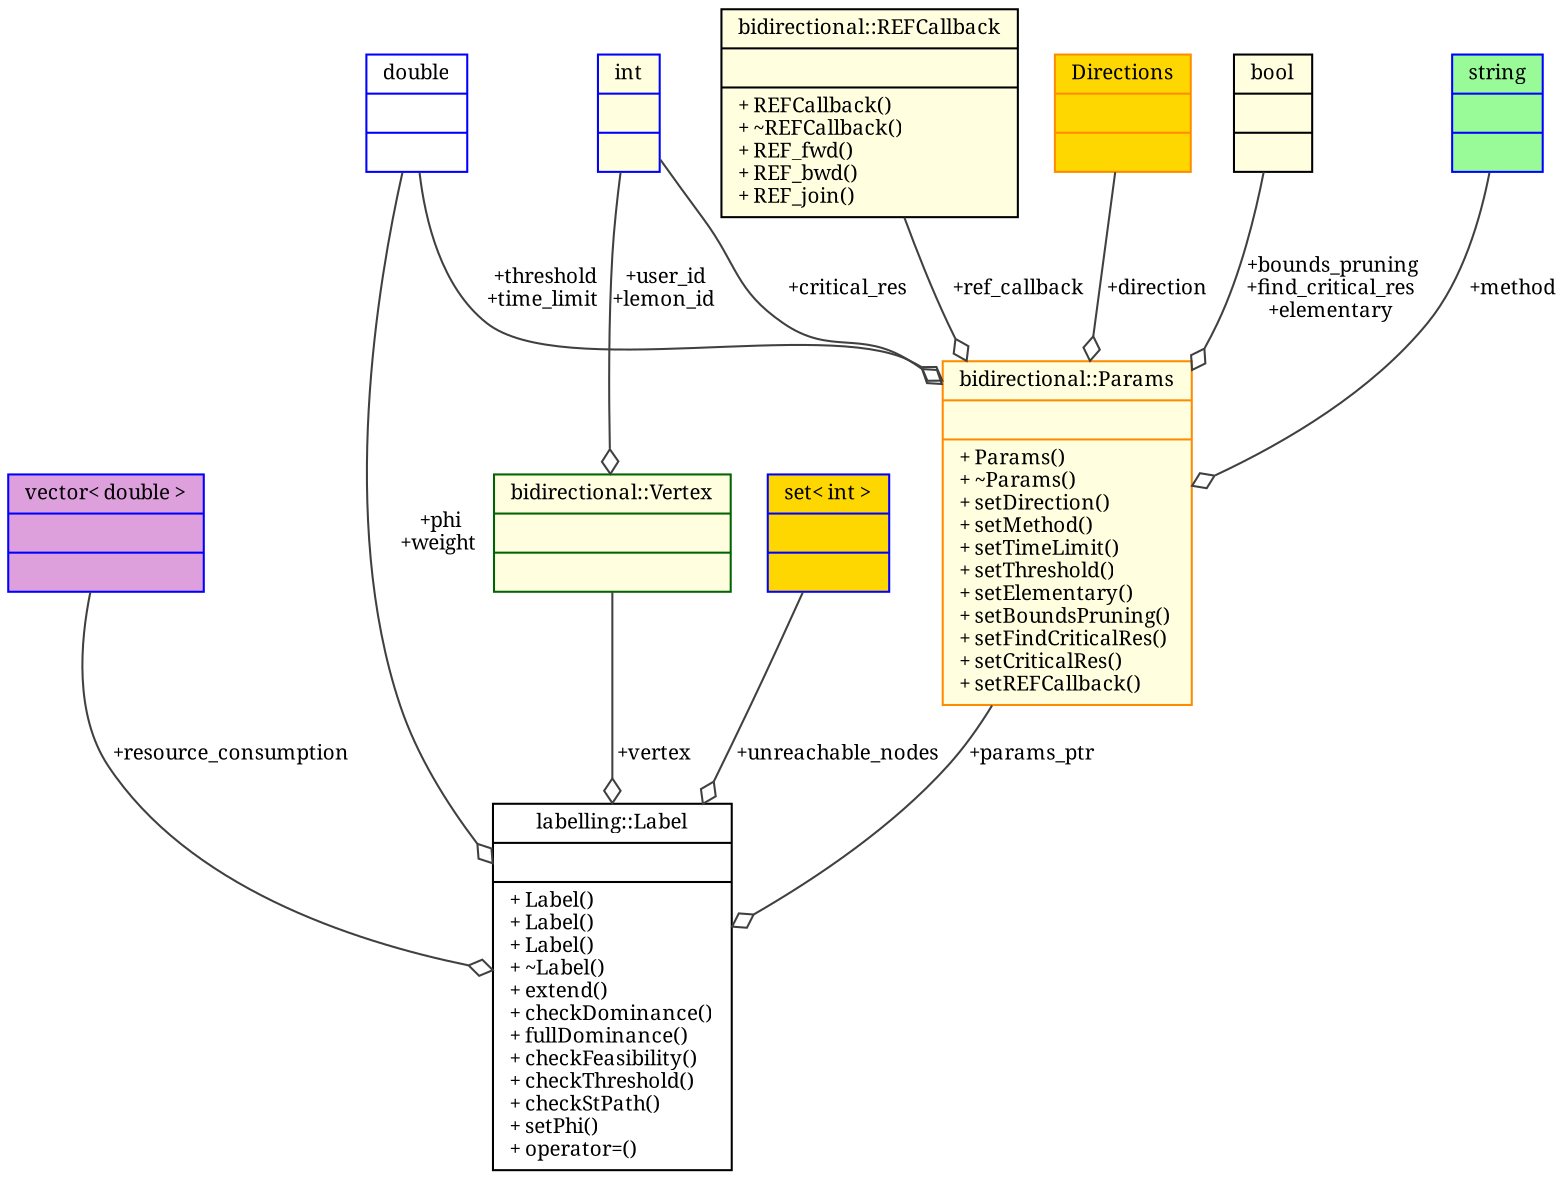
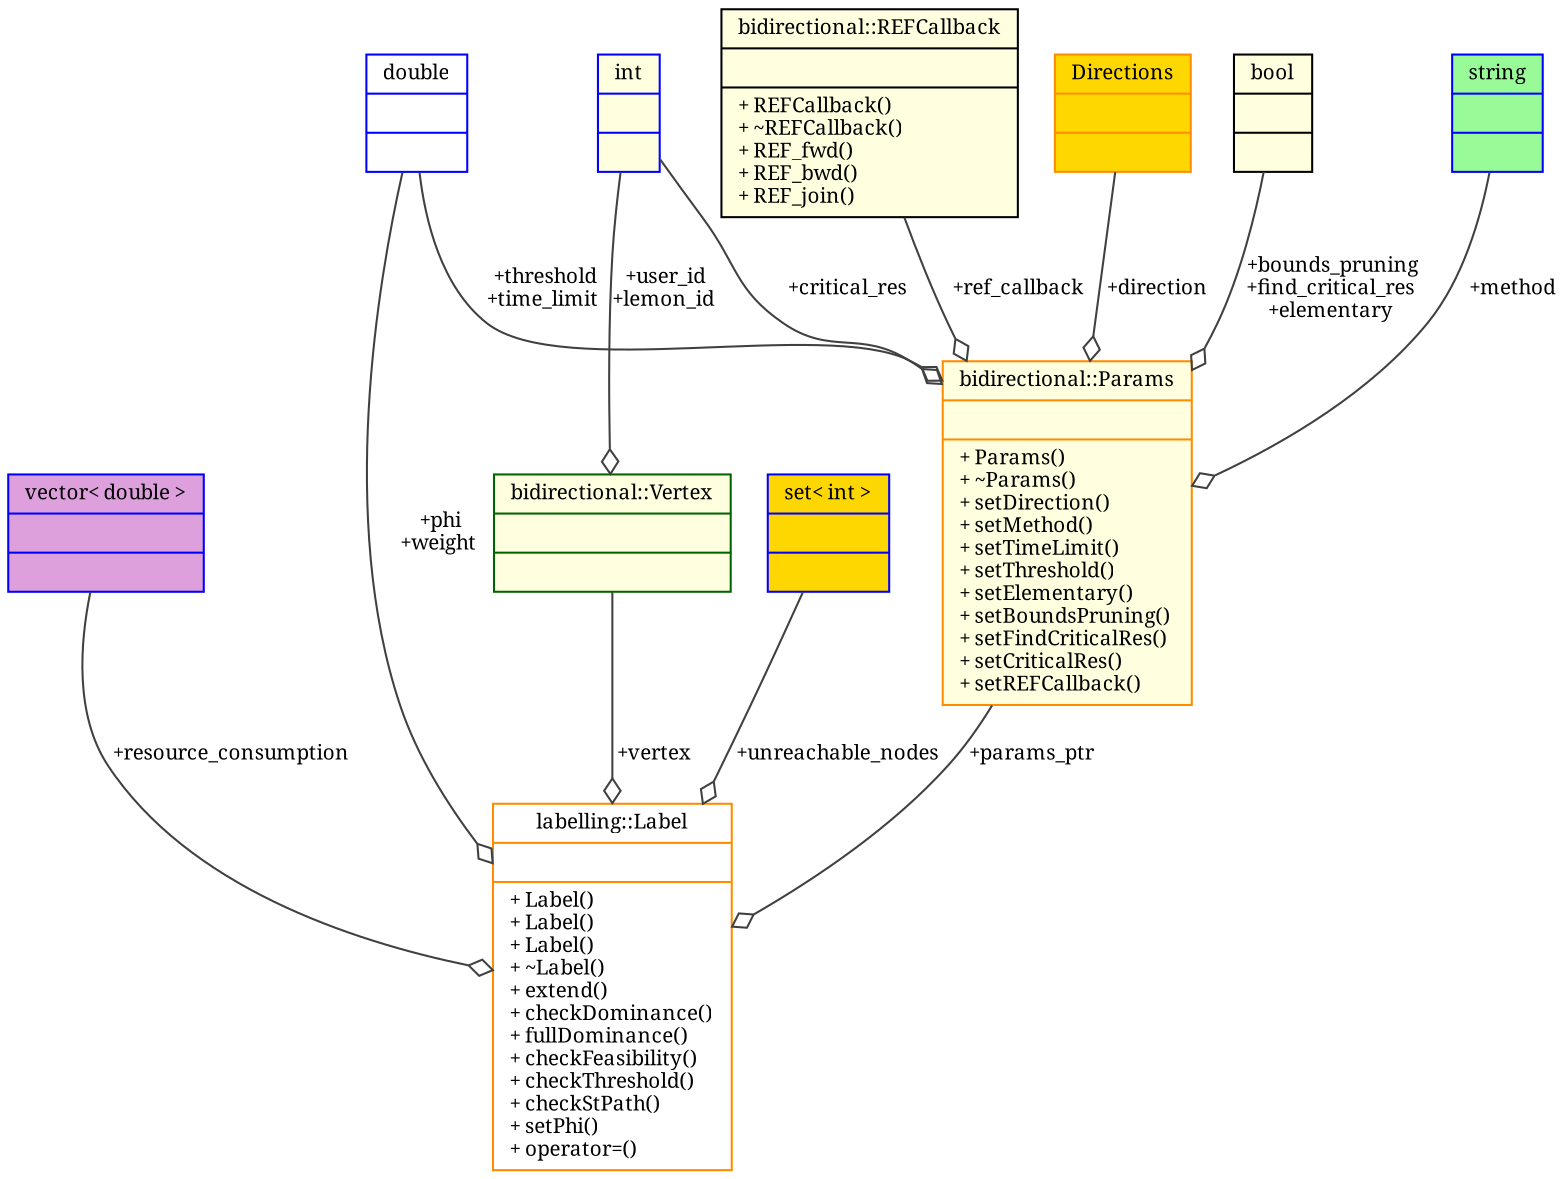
(612, 987) -> (612, 987)
